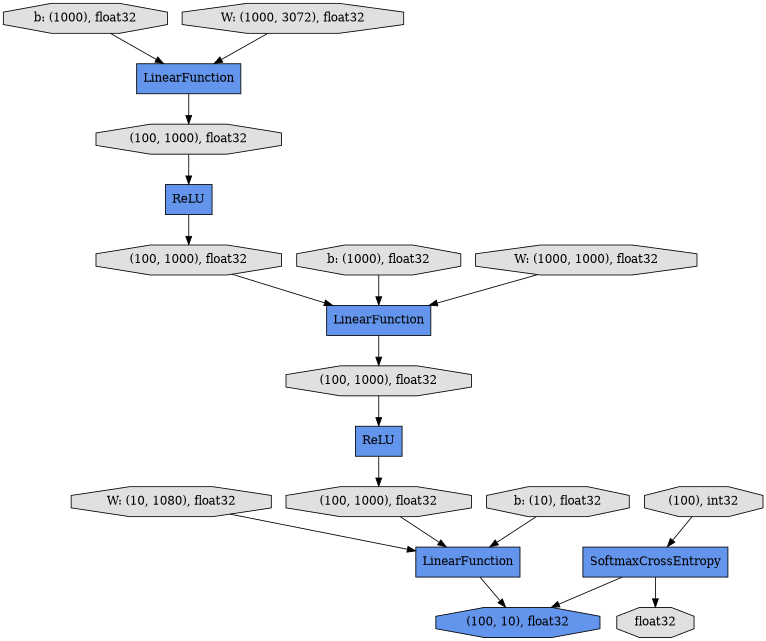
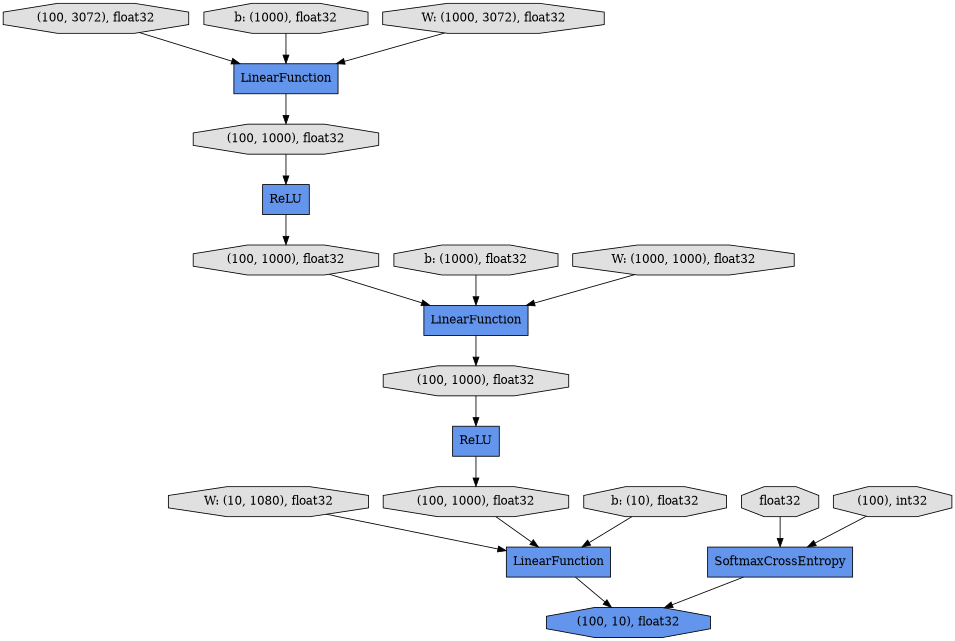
none -> (96, 18)
(655, 588) -> (780, 528)
